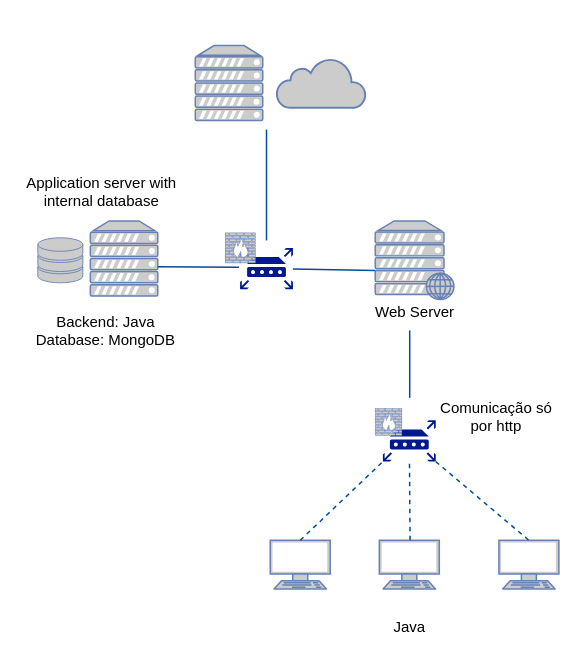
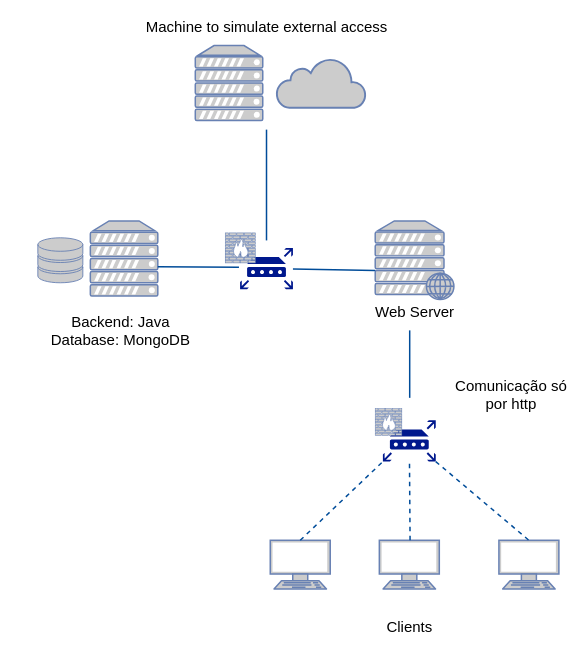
none -> (267, 27)
(102, 192) -> none
(105, 330) -> (120, 330)
(496, 417) -> (511, 394)
(410, 627) -> (410, 627)
